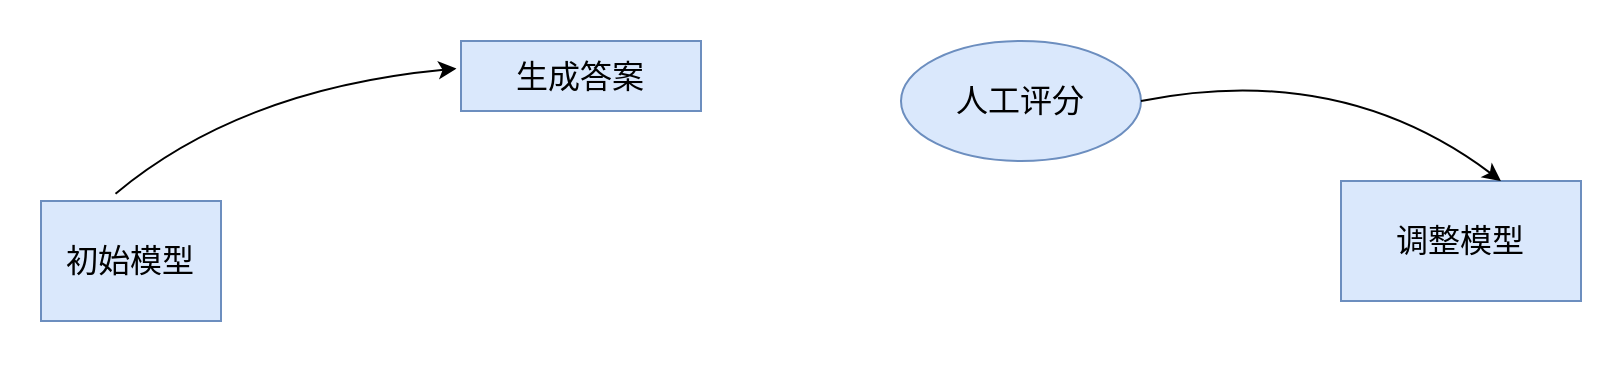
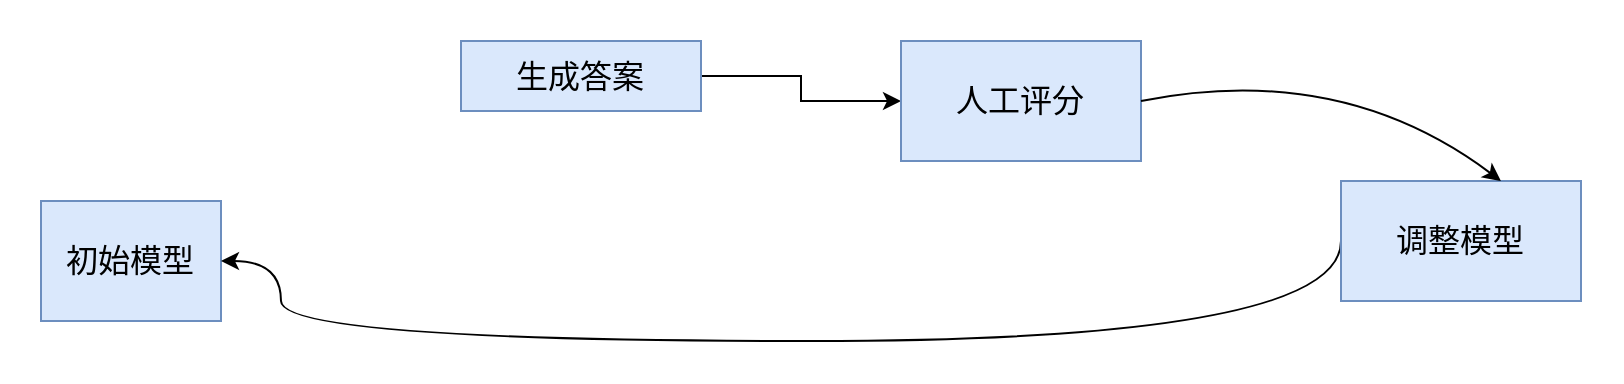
none -> (801, 82)
(1021, 101) -> (1021, 101)
(270, 107) -> none
none -> (788, 341)
